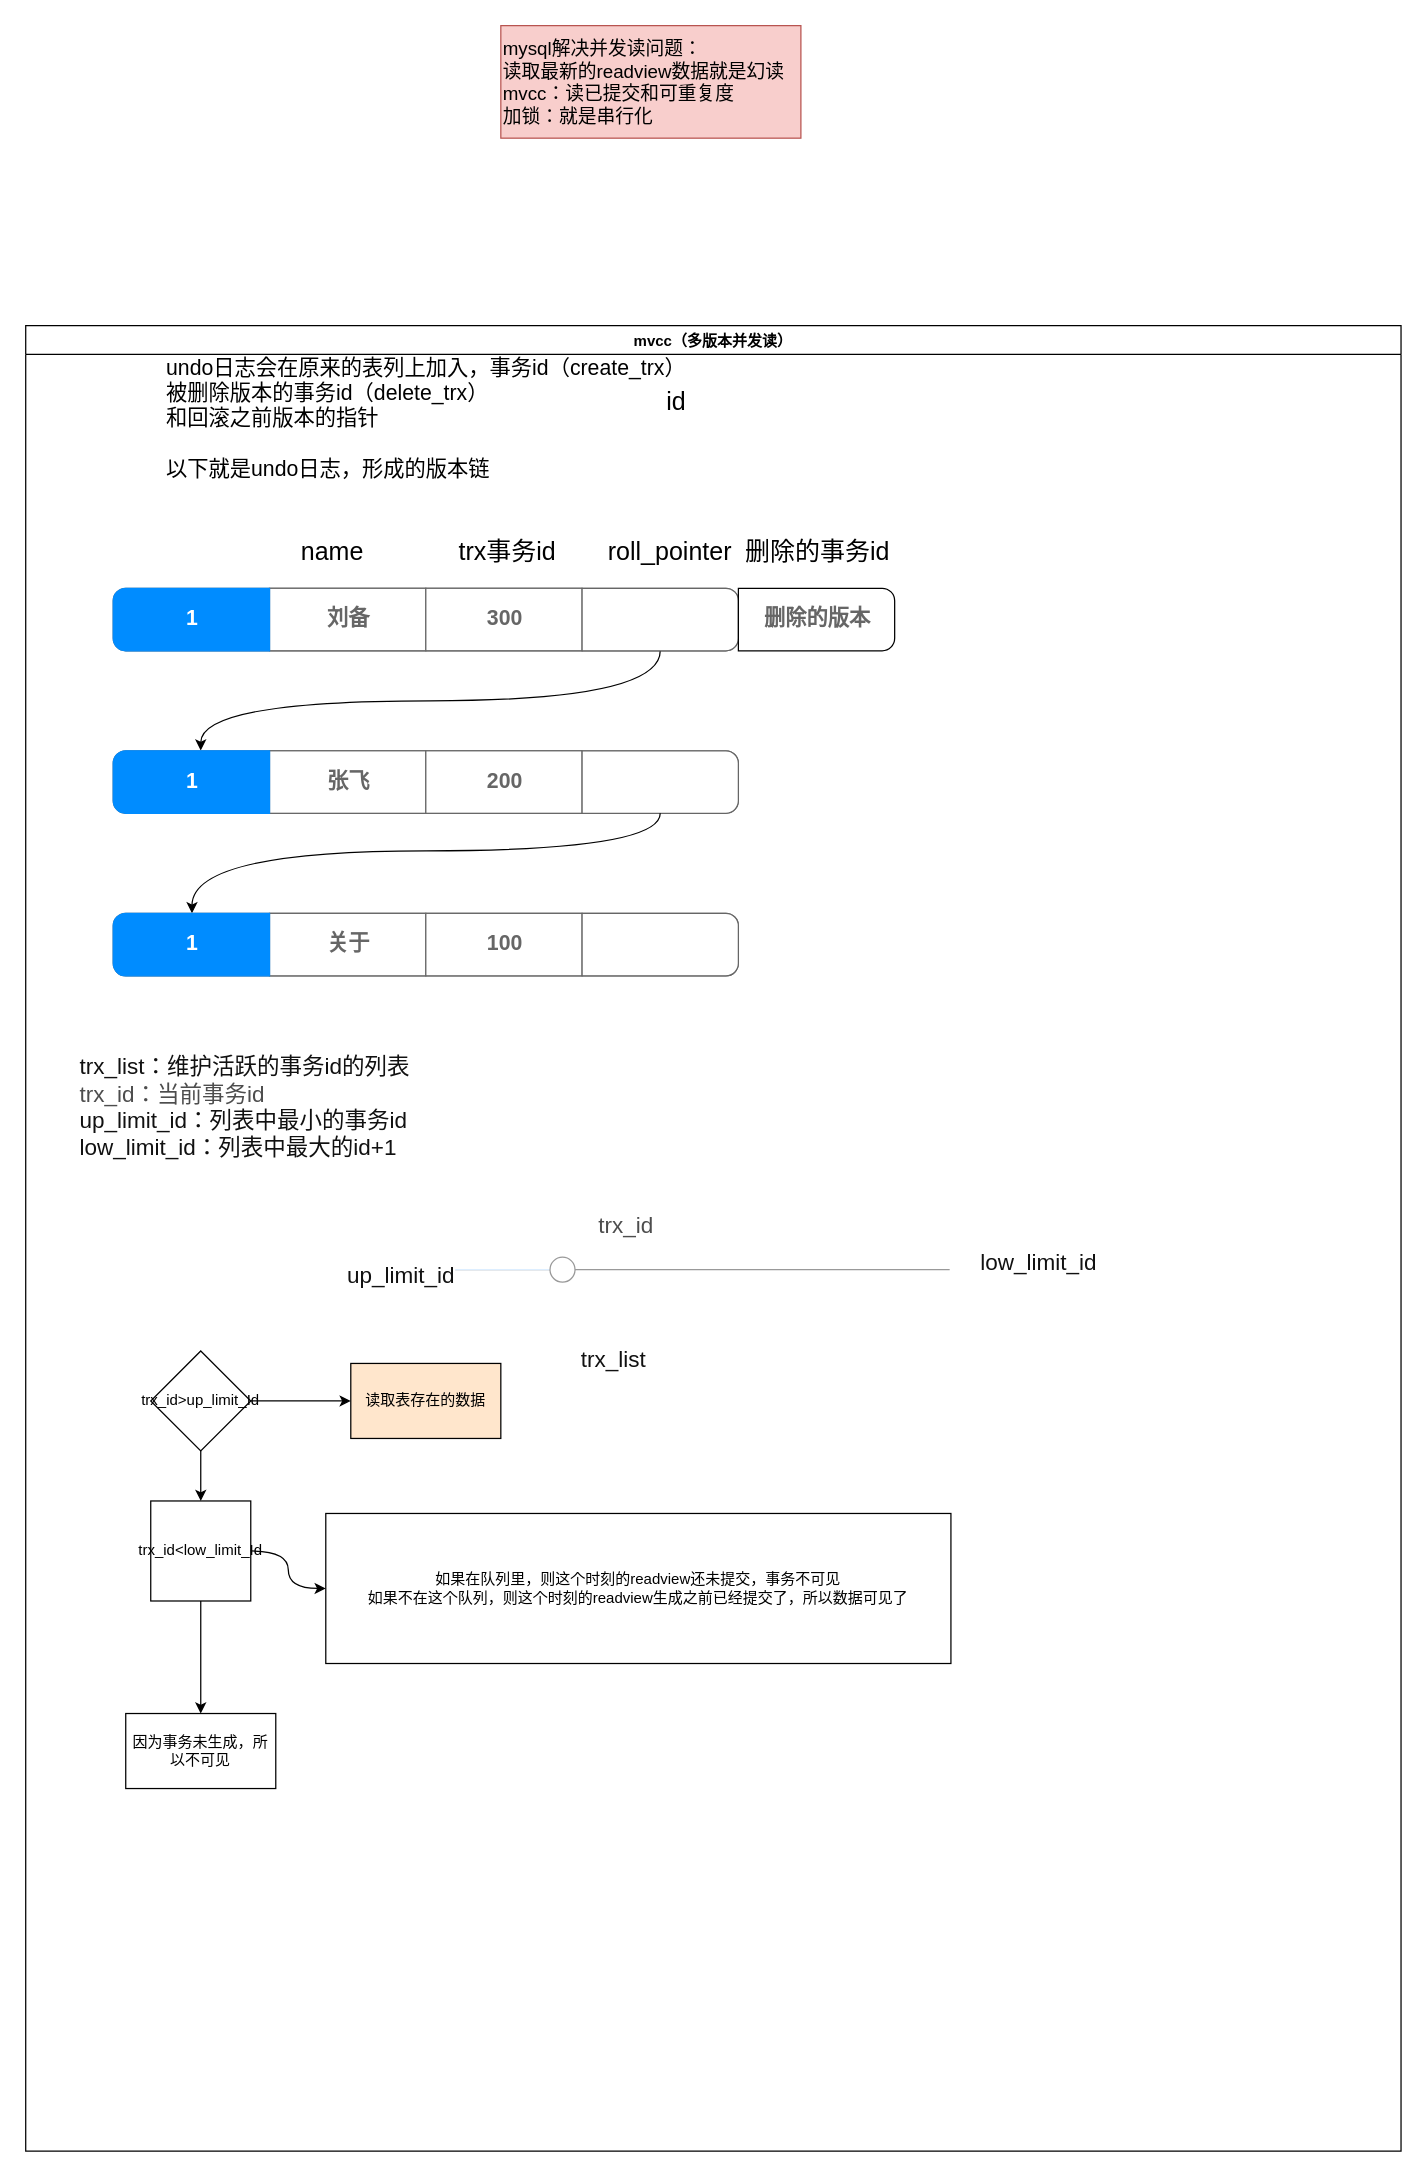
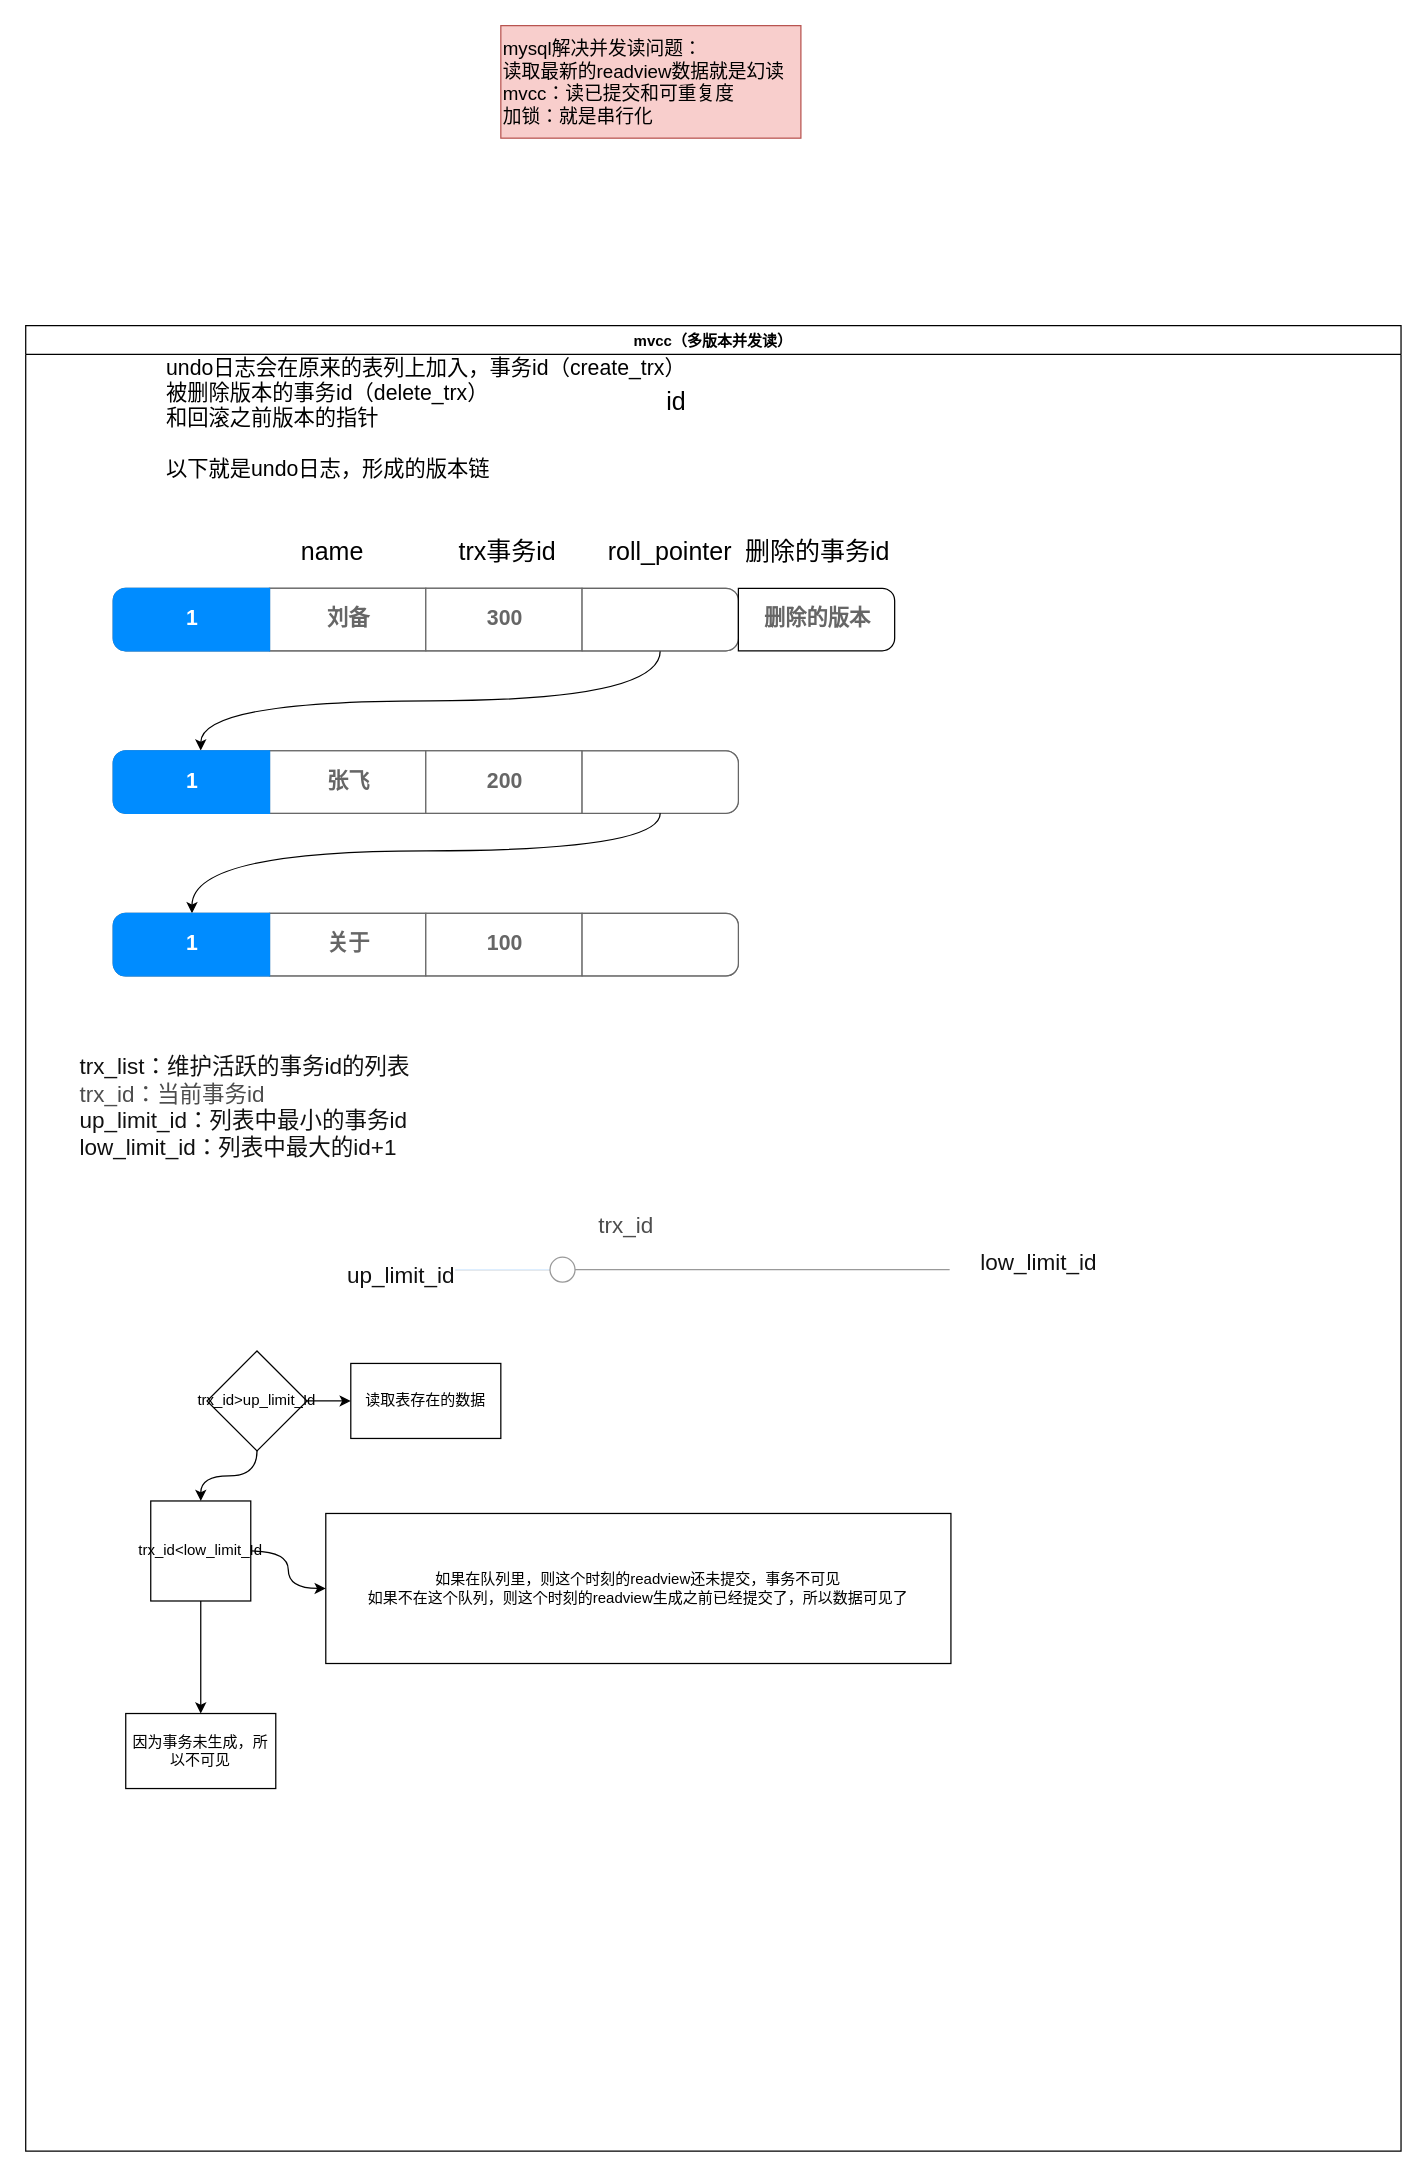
(613, 1351) -> none
(201, 1401) -> (257, 1401)
(426, 1401) -> (426, 1401)
